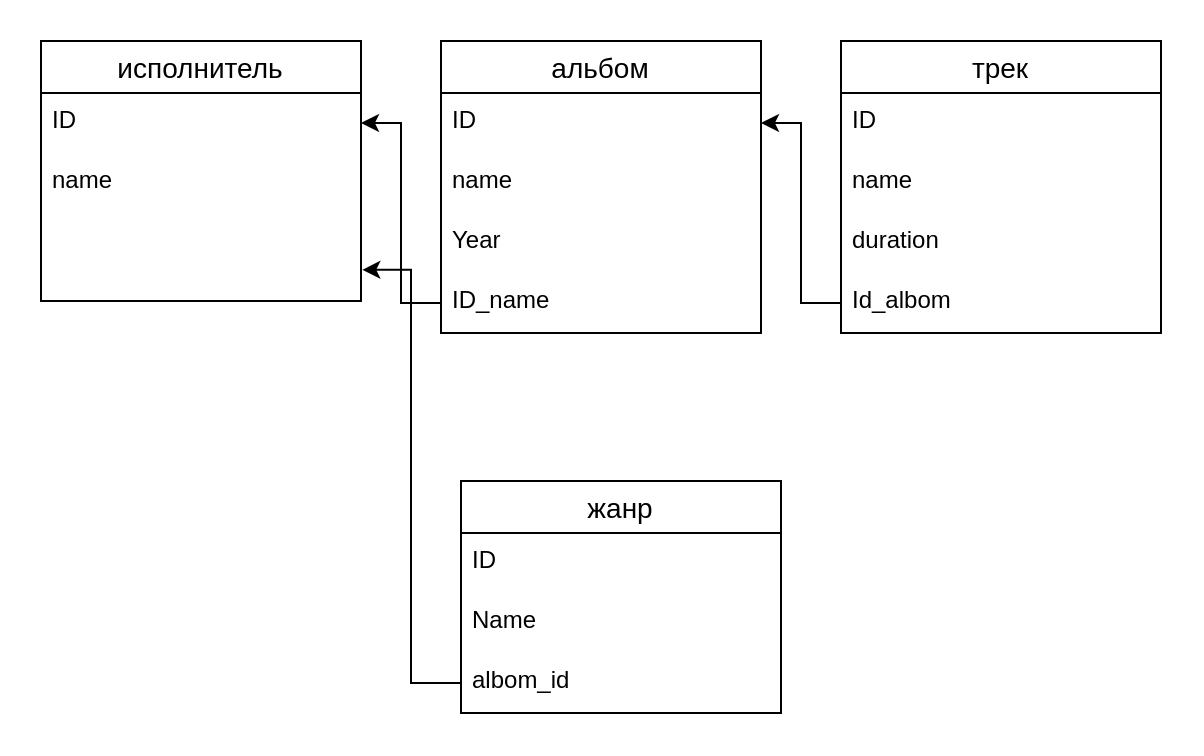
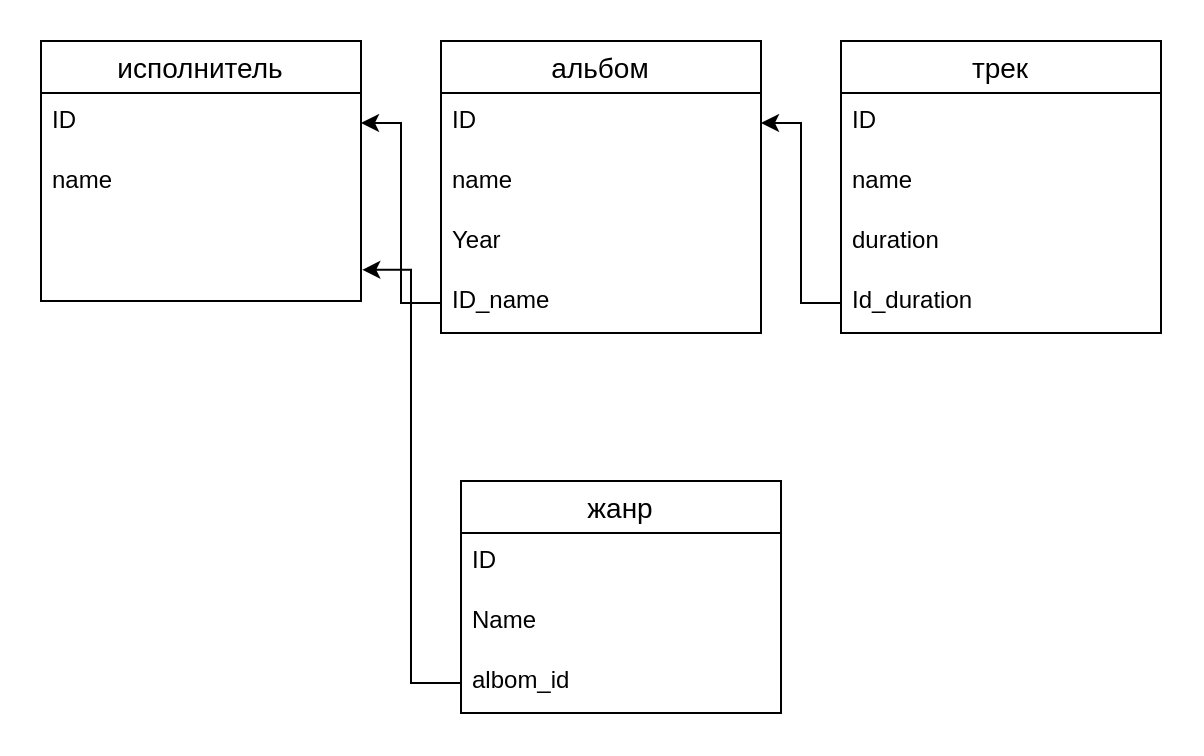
(903, 300) -> (923, 300)
